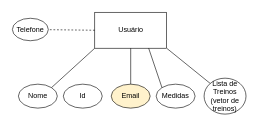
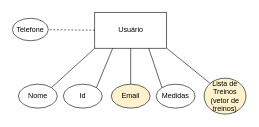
none -> (105, 68)
(225, 96) -> (225, 96)
